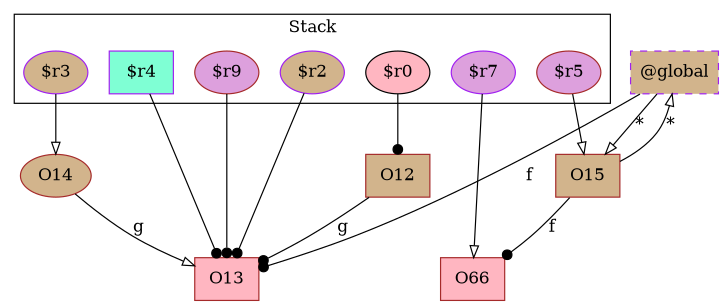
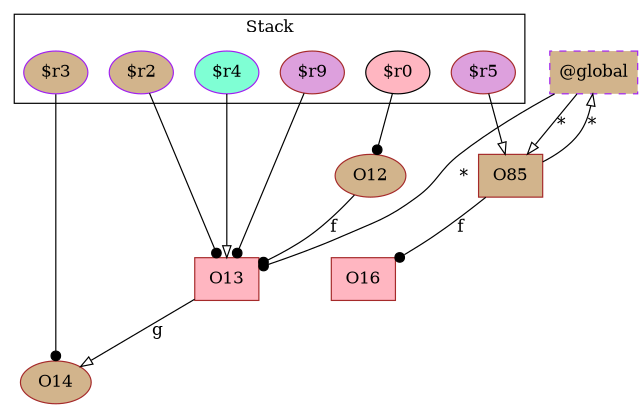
(141, 72) -> (227, 72)
(483, 72) -> none
(56, 118) -> (56, 223)
(182, 171) -> (227, 170)
(398, 176) -> (370, 176)
(530, 176) -> (464, 176)
(588, 176) -> (511, 176)
(343, 227) -> (334, 227)
(126, 232) -> (143, 330)
(473, 279) -> (363, 279)
